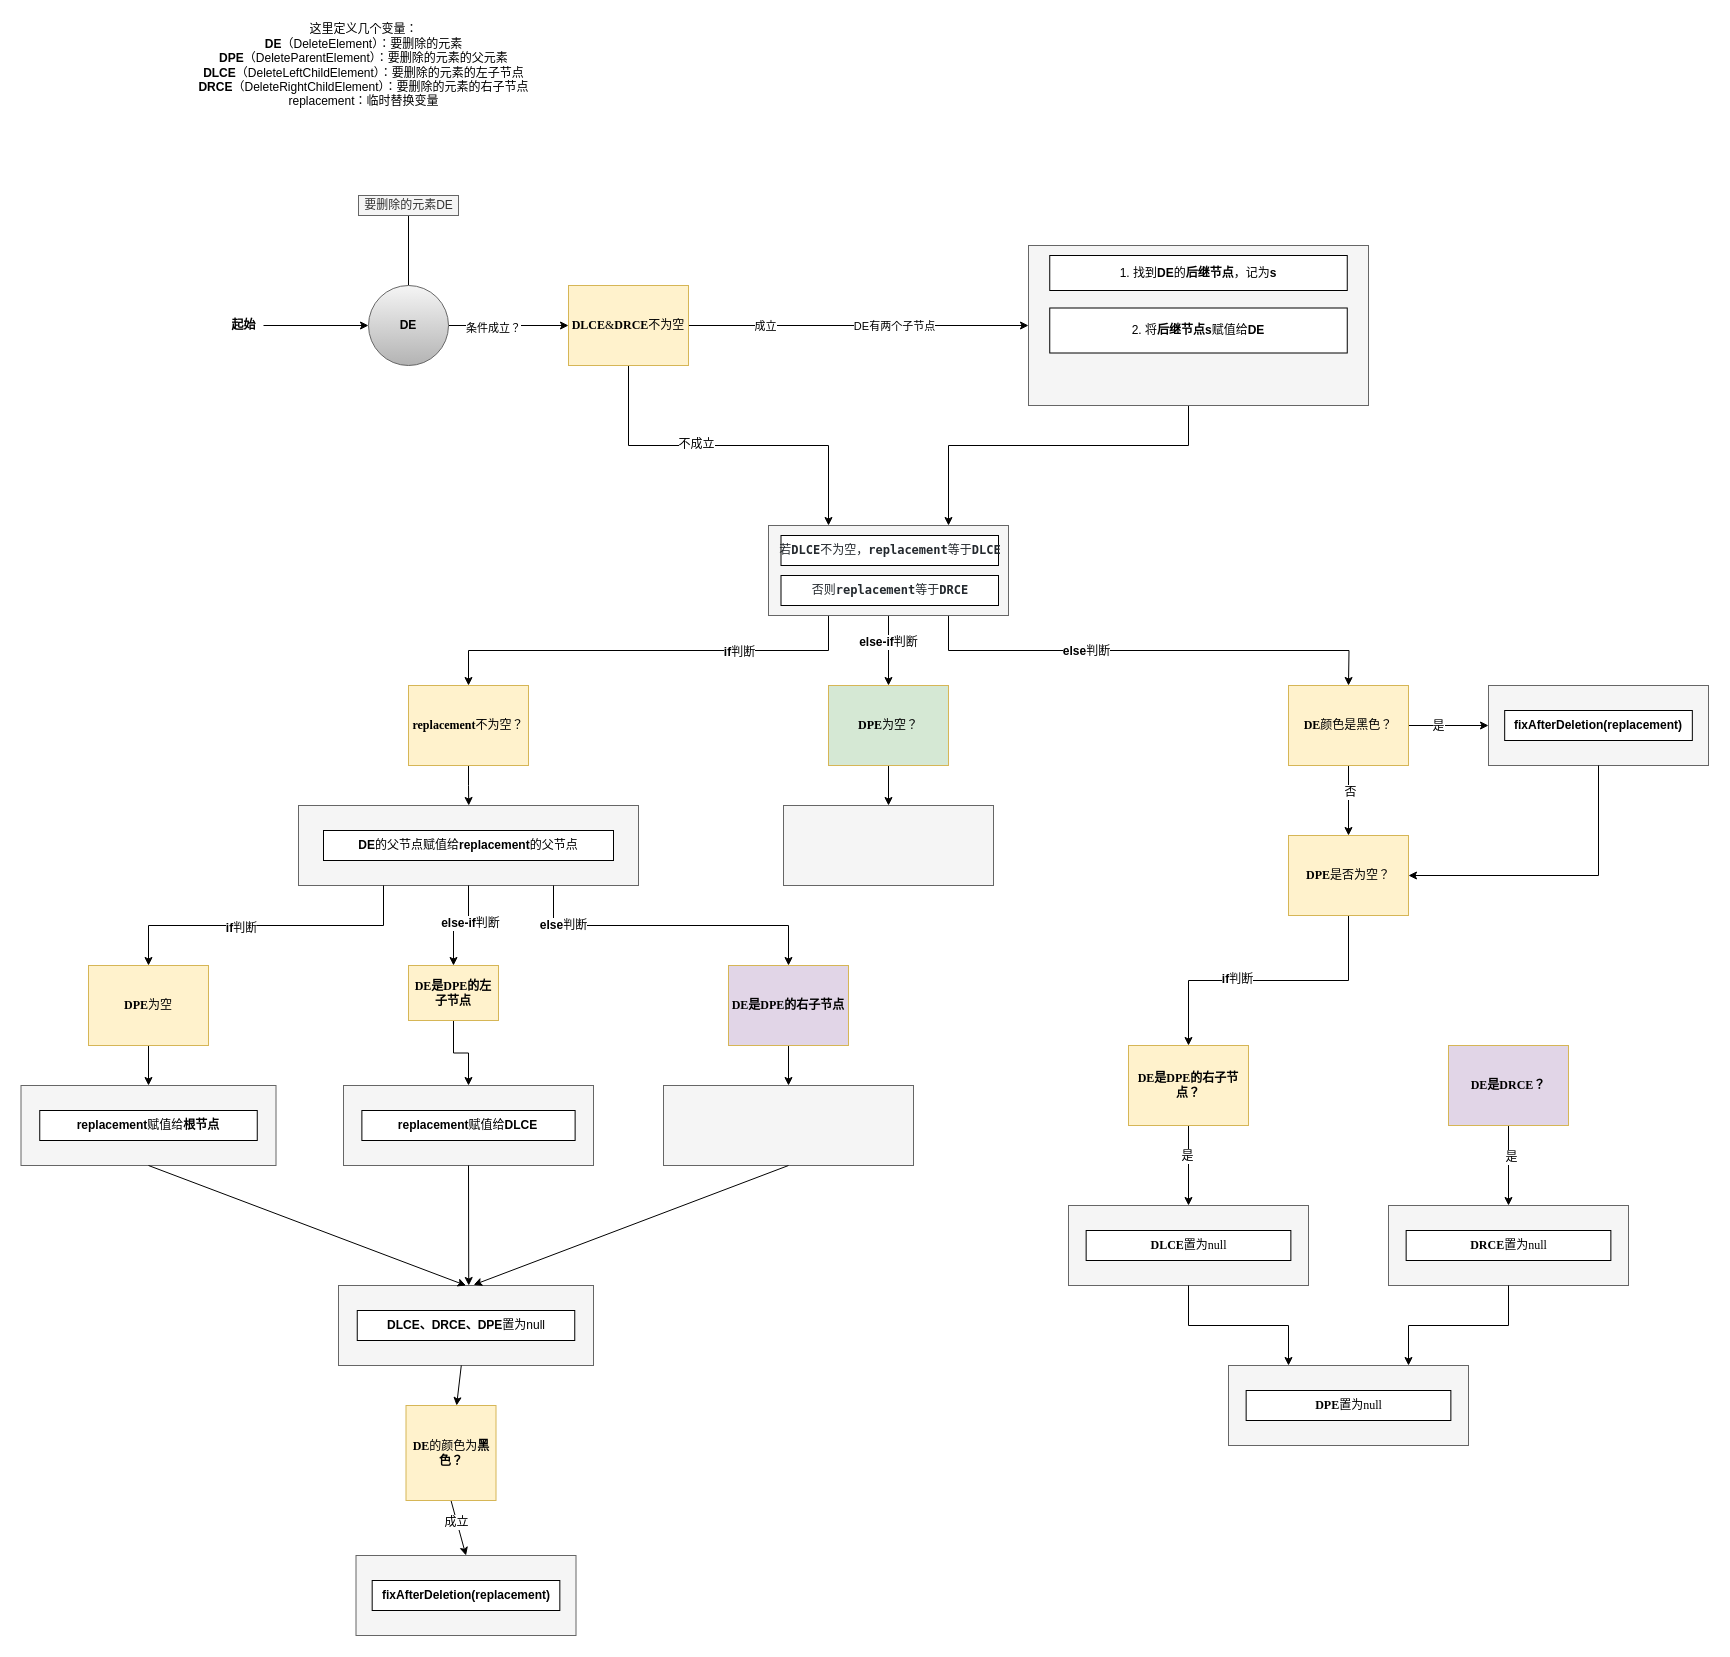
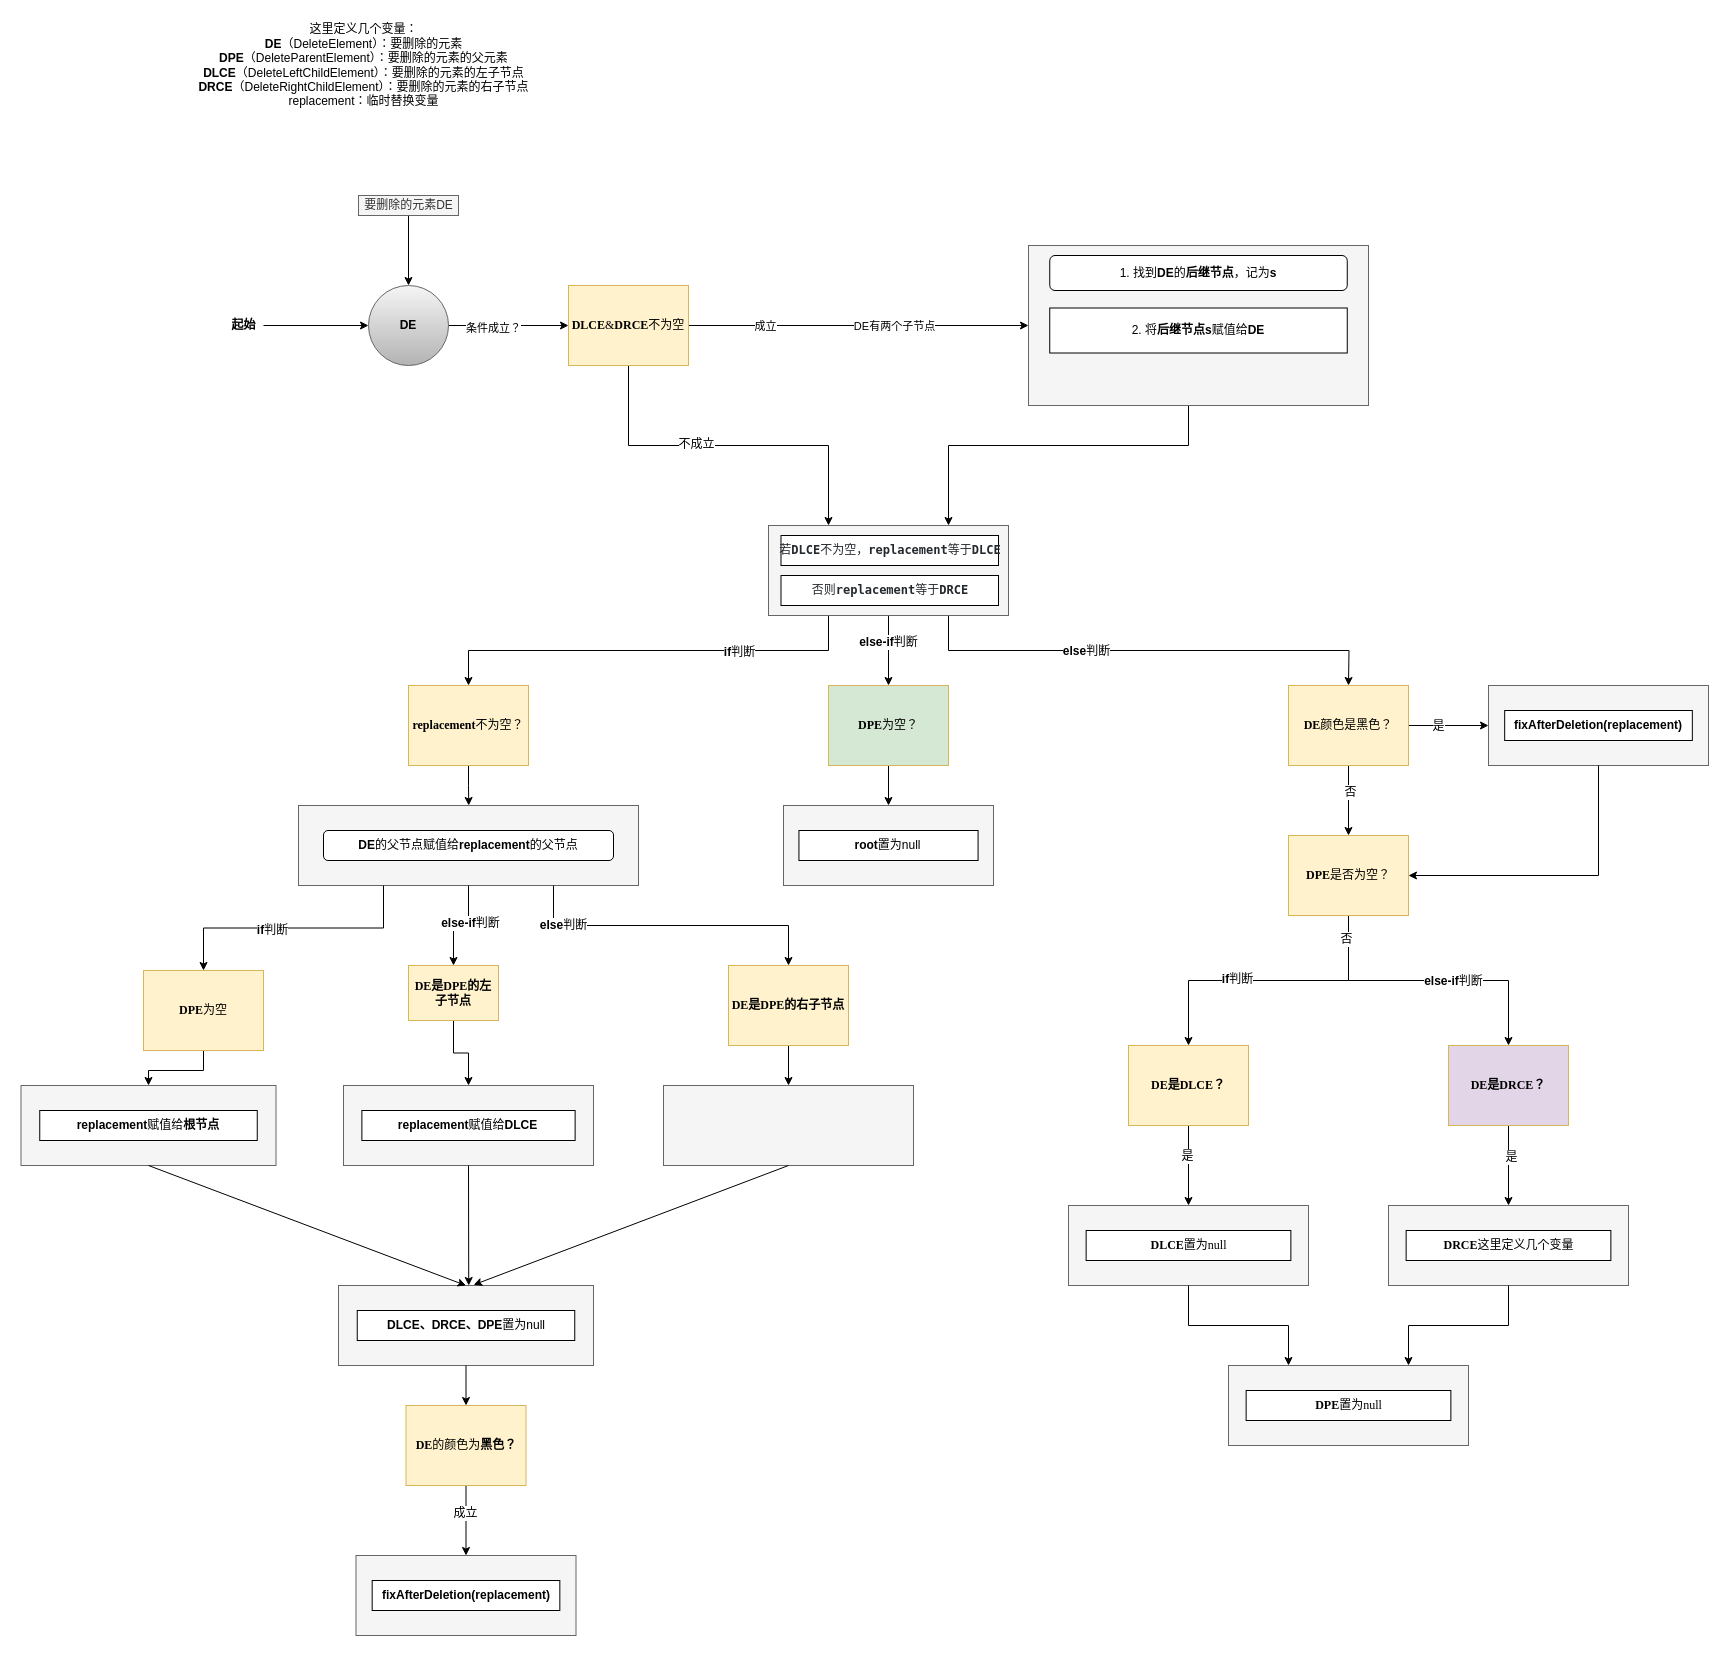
(1199, 273) -> (1199, 273)
(409, 280) -> (409, 277)
(469, 846) -> (469, 846)
none -> (889, 846)
none -> (1458, 981)
(149, 1006) -> (204, 1011)
(789, 1006) -> (789, 1006)
(1189, 1086) -> (1189, 1086)
(1509, 1246) -> (1509, 1246)
(451, 1453) -> (466, 1446)
